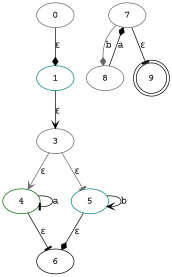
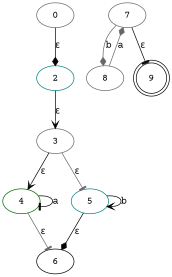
(115, 51) -> (115, 51)
(55, 78) -> (55, 78)
(40, 168) -> (40, 168)
(37, 230) -> (37, 230)
